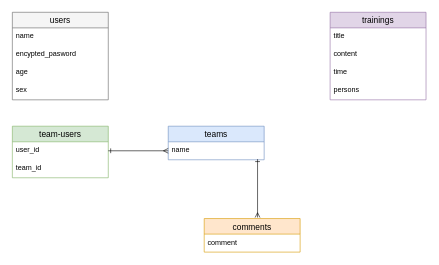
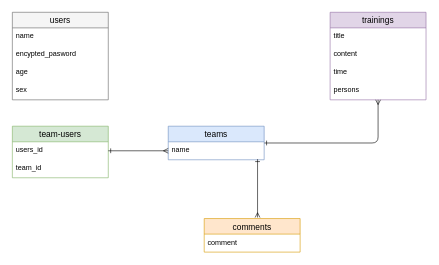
none -> (377, 142)
(29, 150) -> (31, 150)
